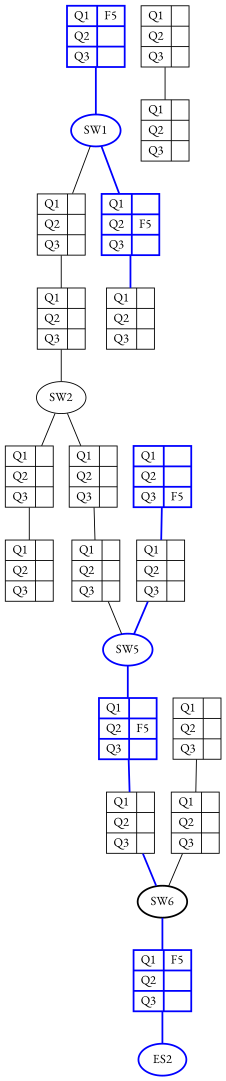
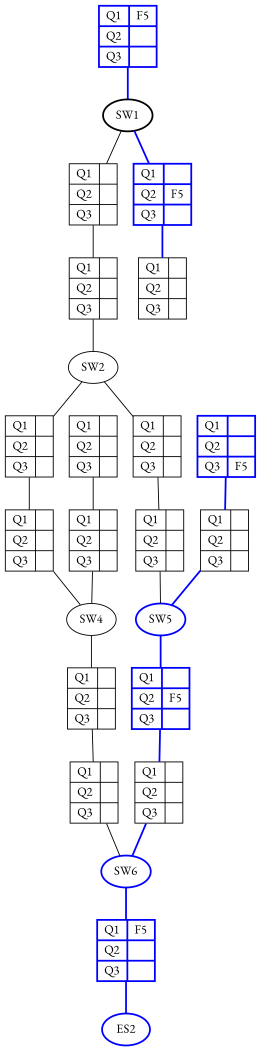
(96, 130) -> (128, 115)
none -> (91, 619)
(162, 902) -> (126, 872)
